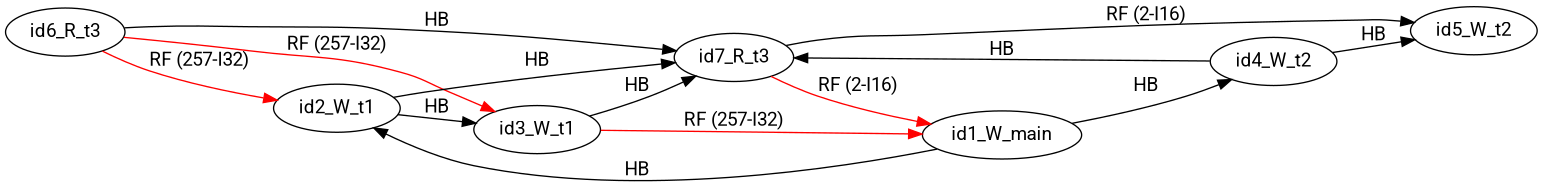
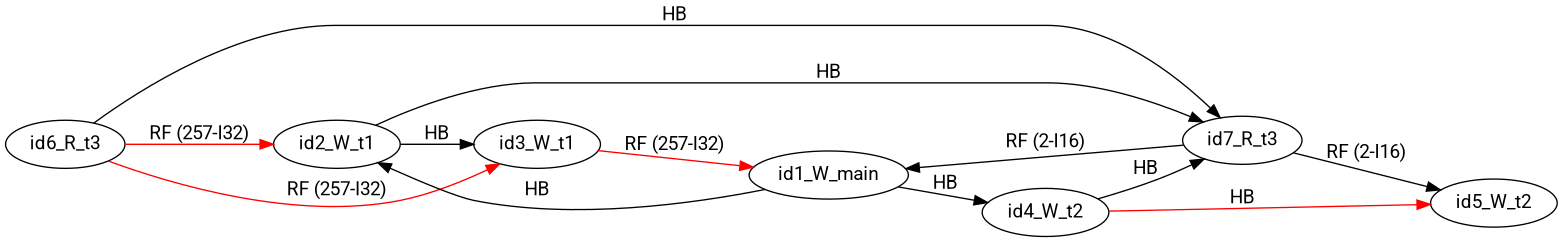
(1367, 47) -> (1263, 208)
(637, 101) -> none
(843, 104) -> (1051, 156)
